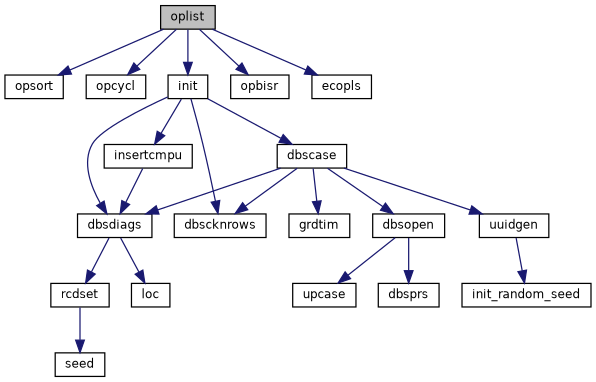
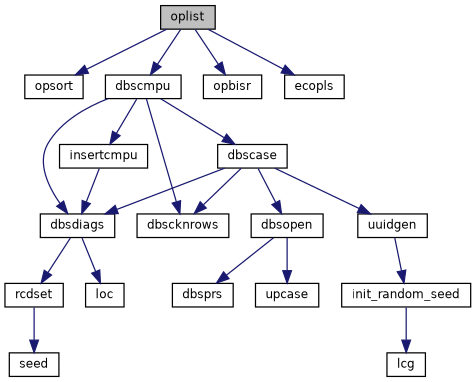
(116, 87) -> none
(188, 87) -> (143, 87)
(319, 226) -> none
none -> (406, 365)
